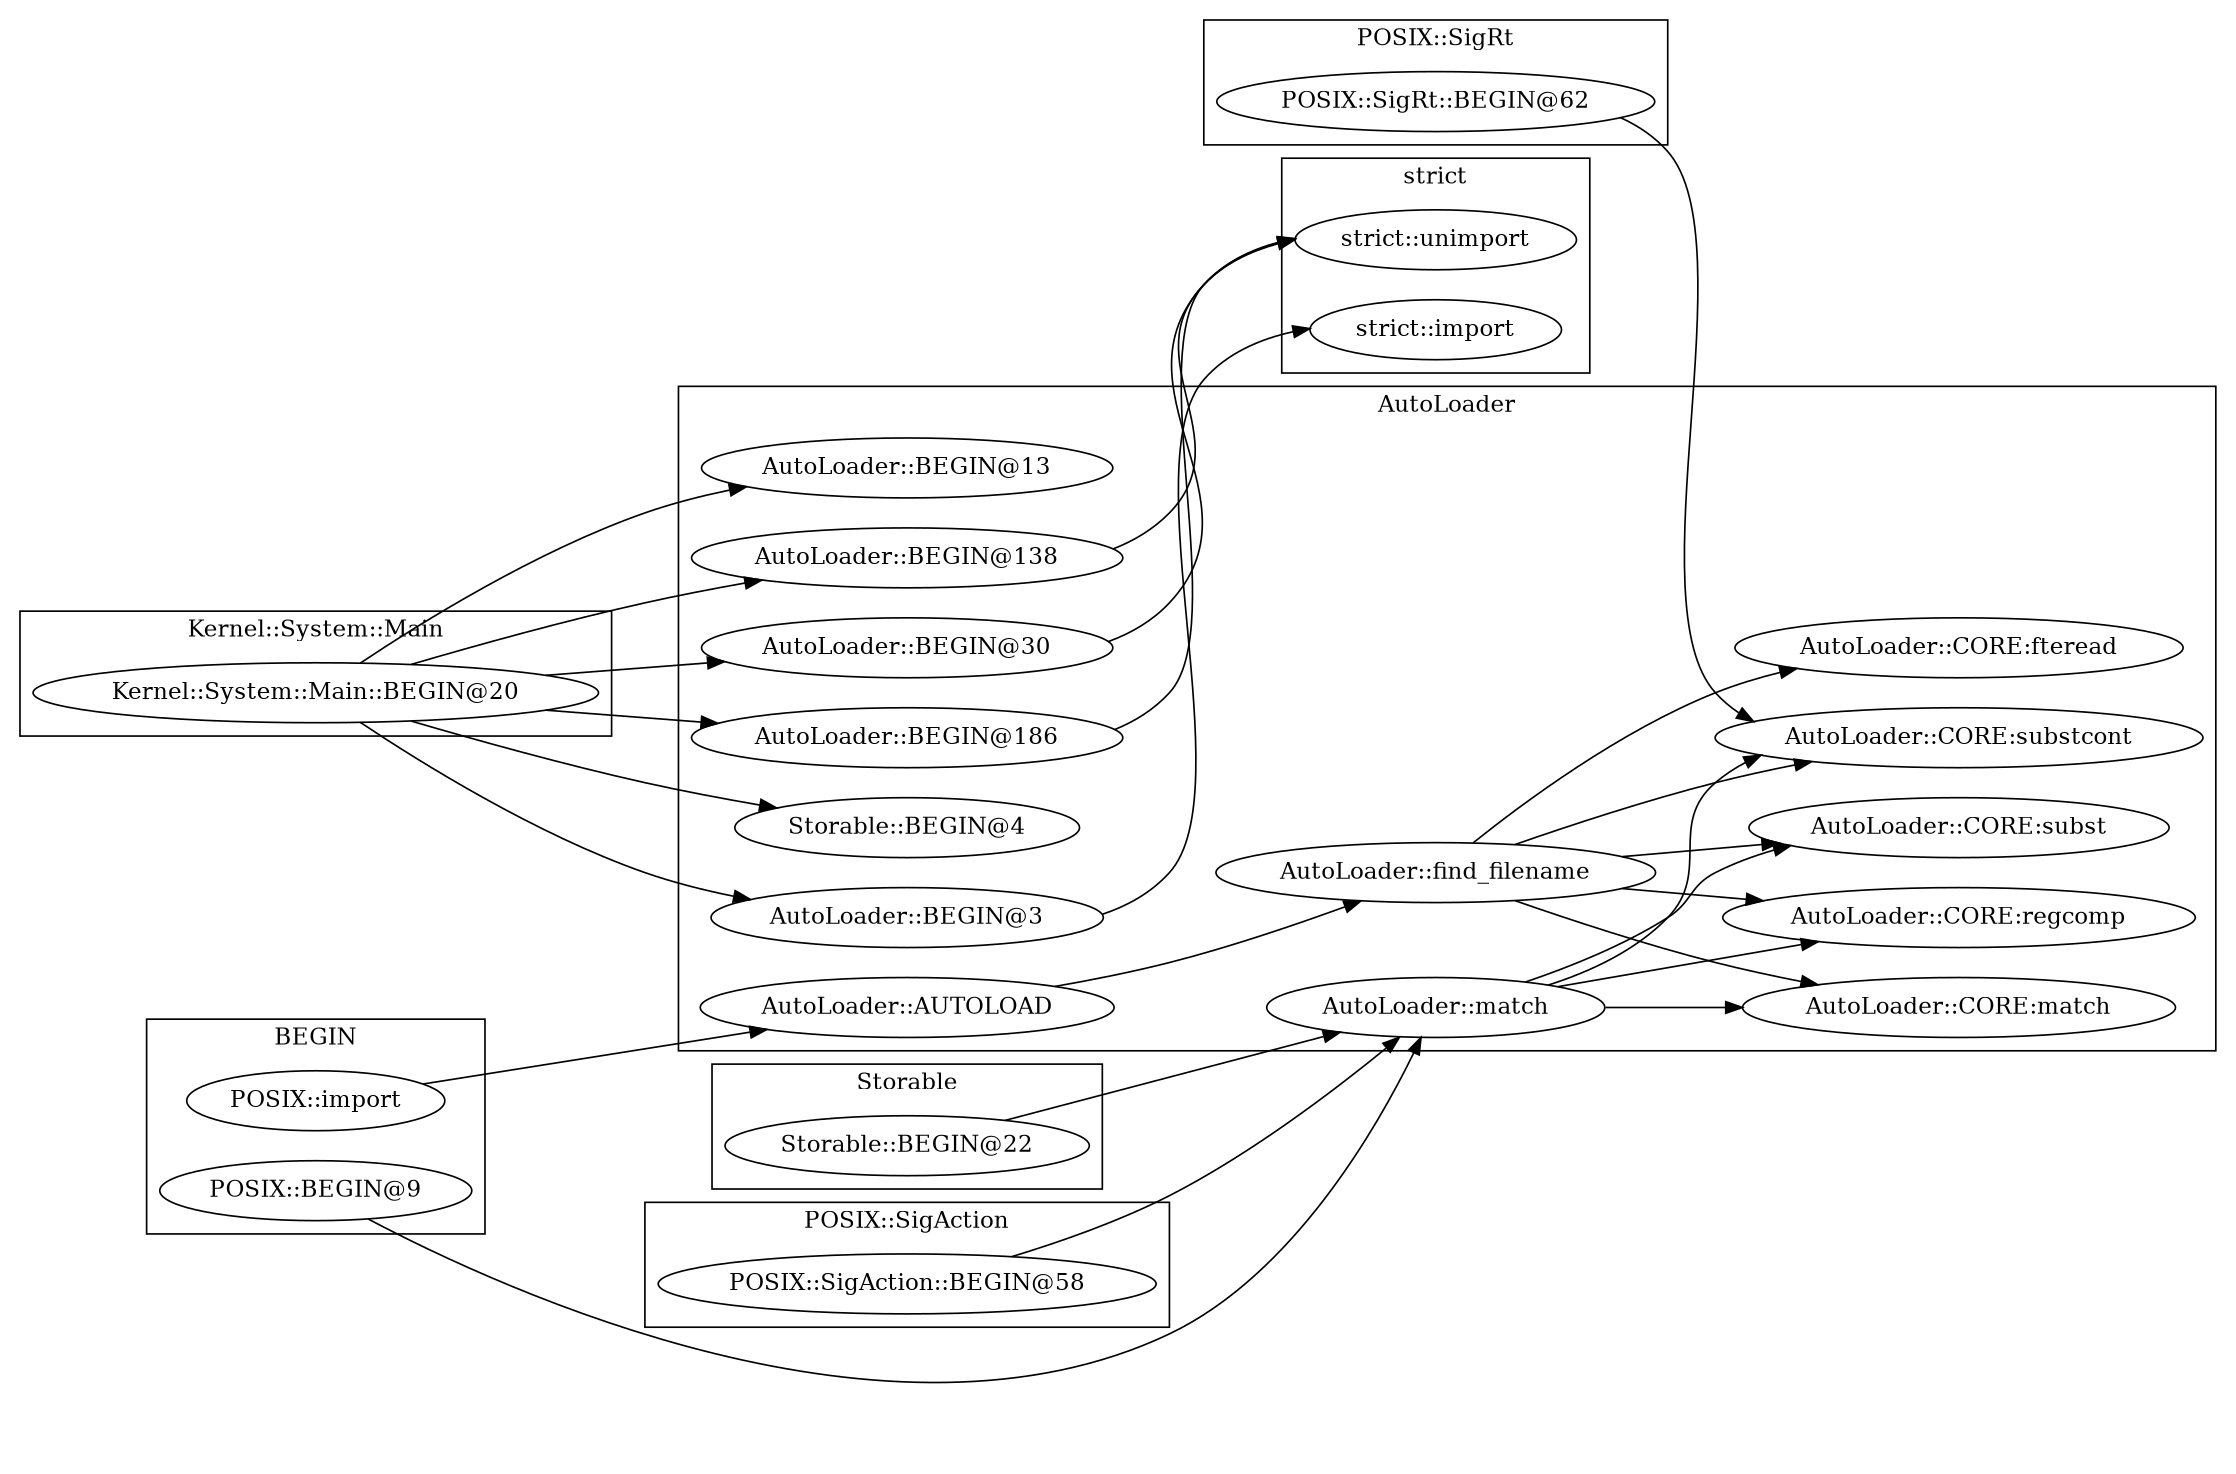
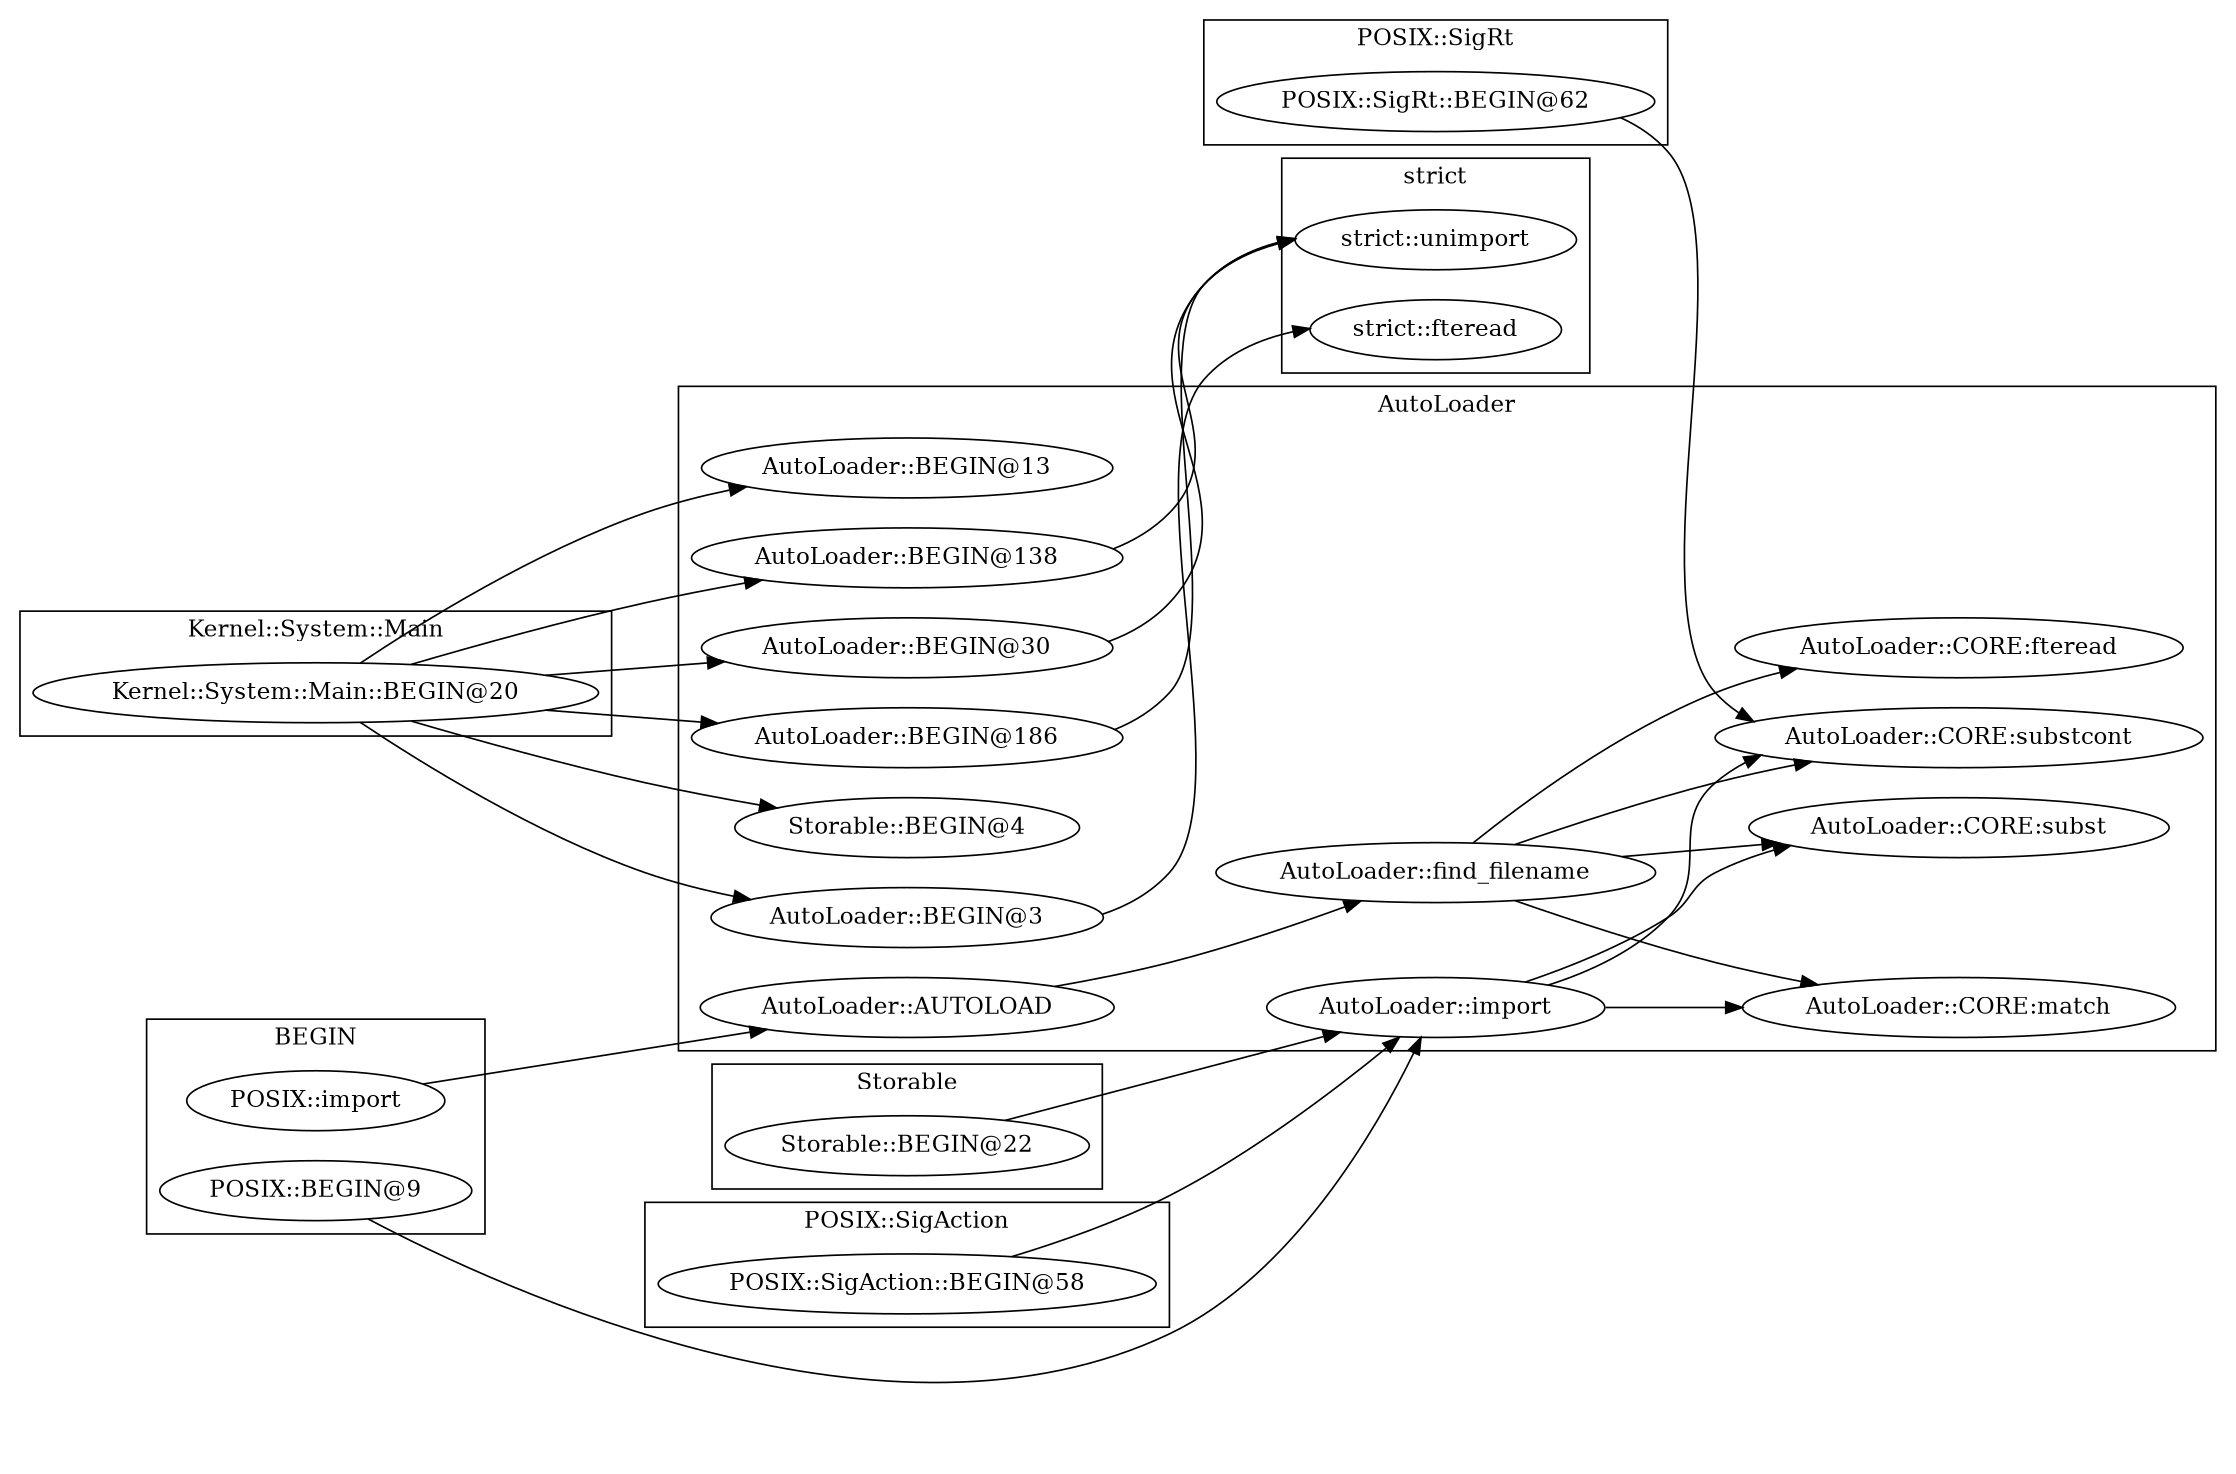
(1436, 330) -> (1436, 330)
(1959, 918) -> none
(1436, 1007) -> (1436, 1007)
